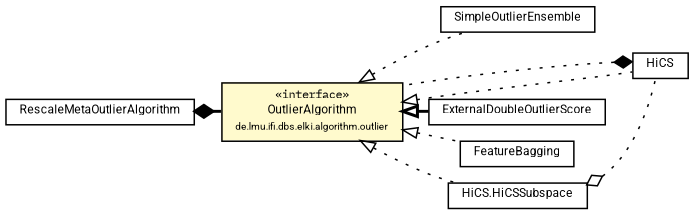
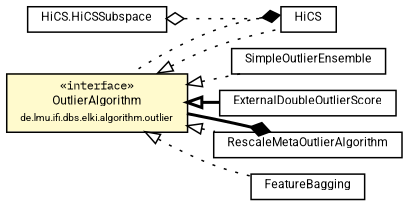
(413, 167) -> (208, 130)
